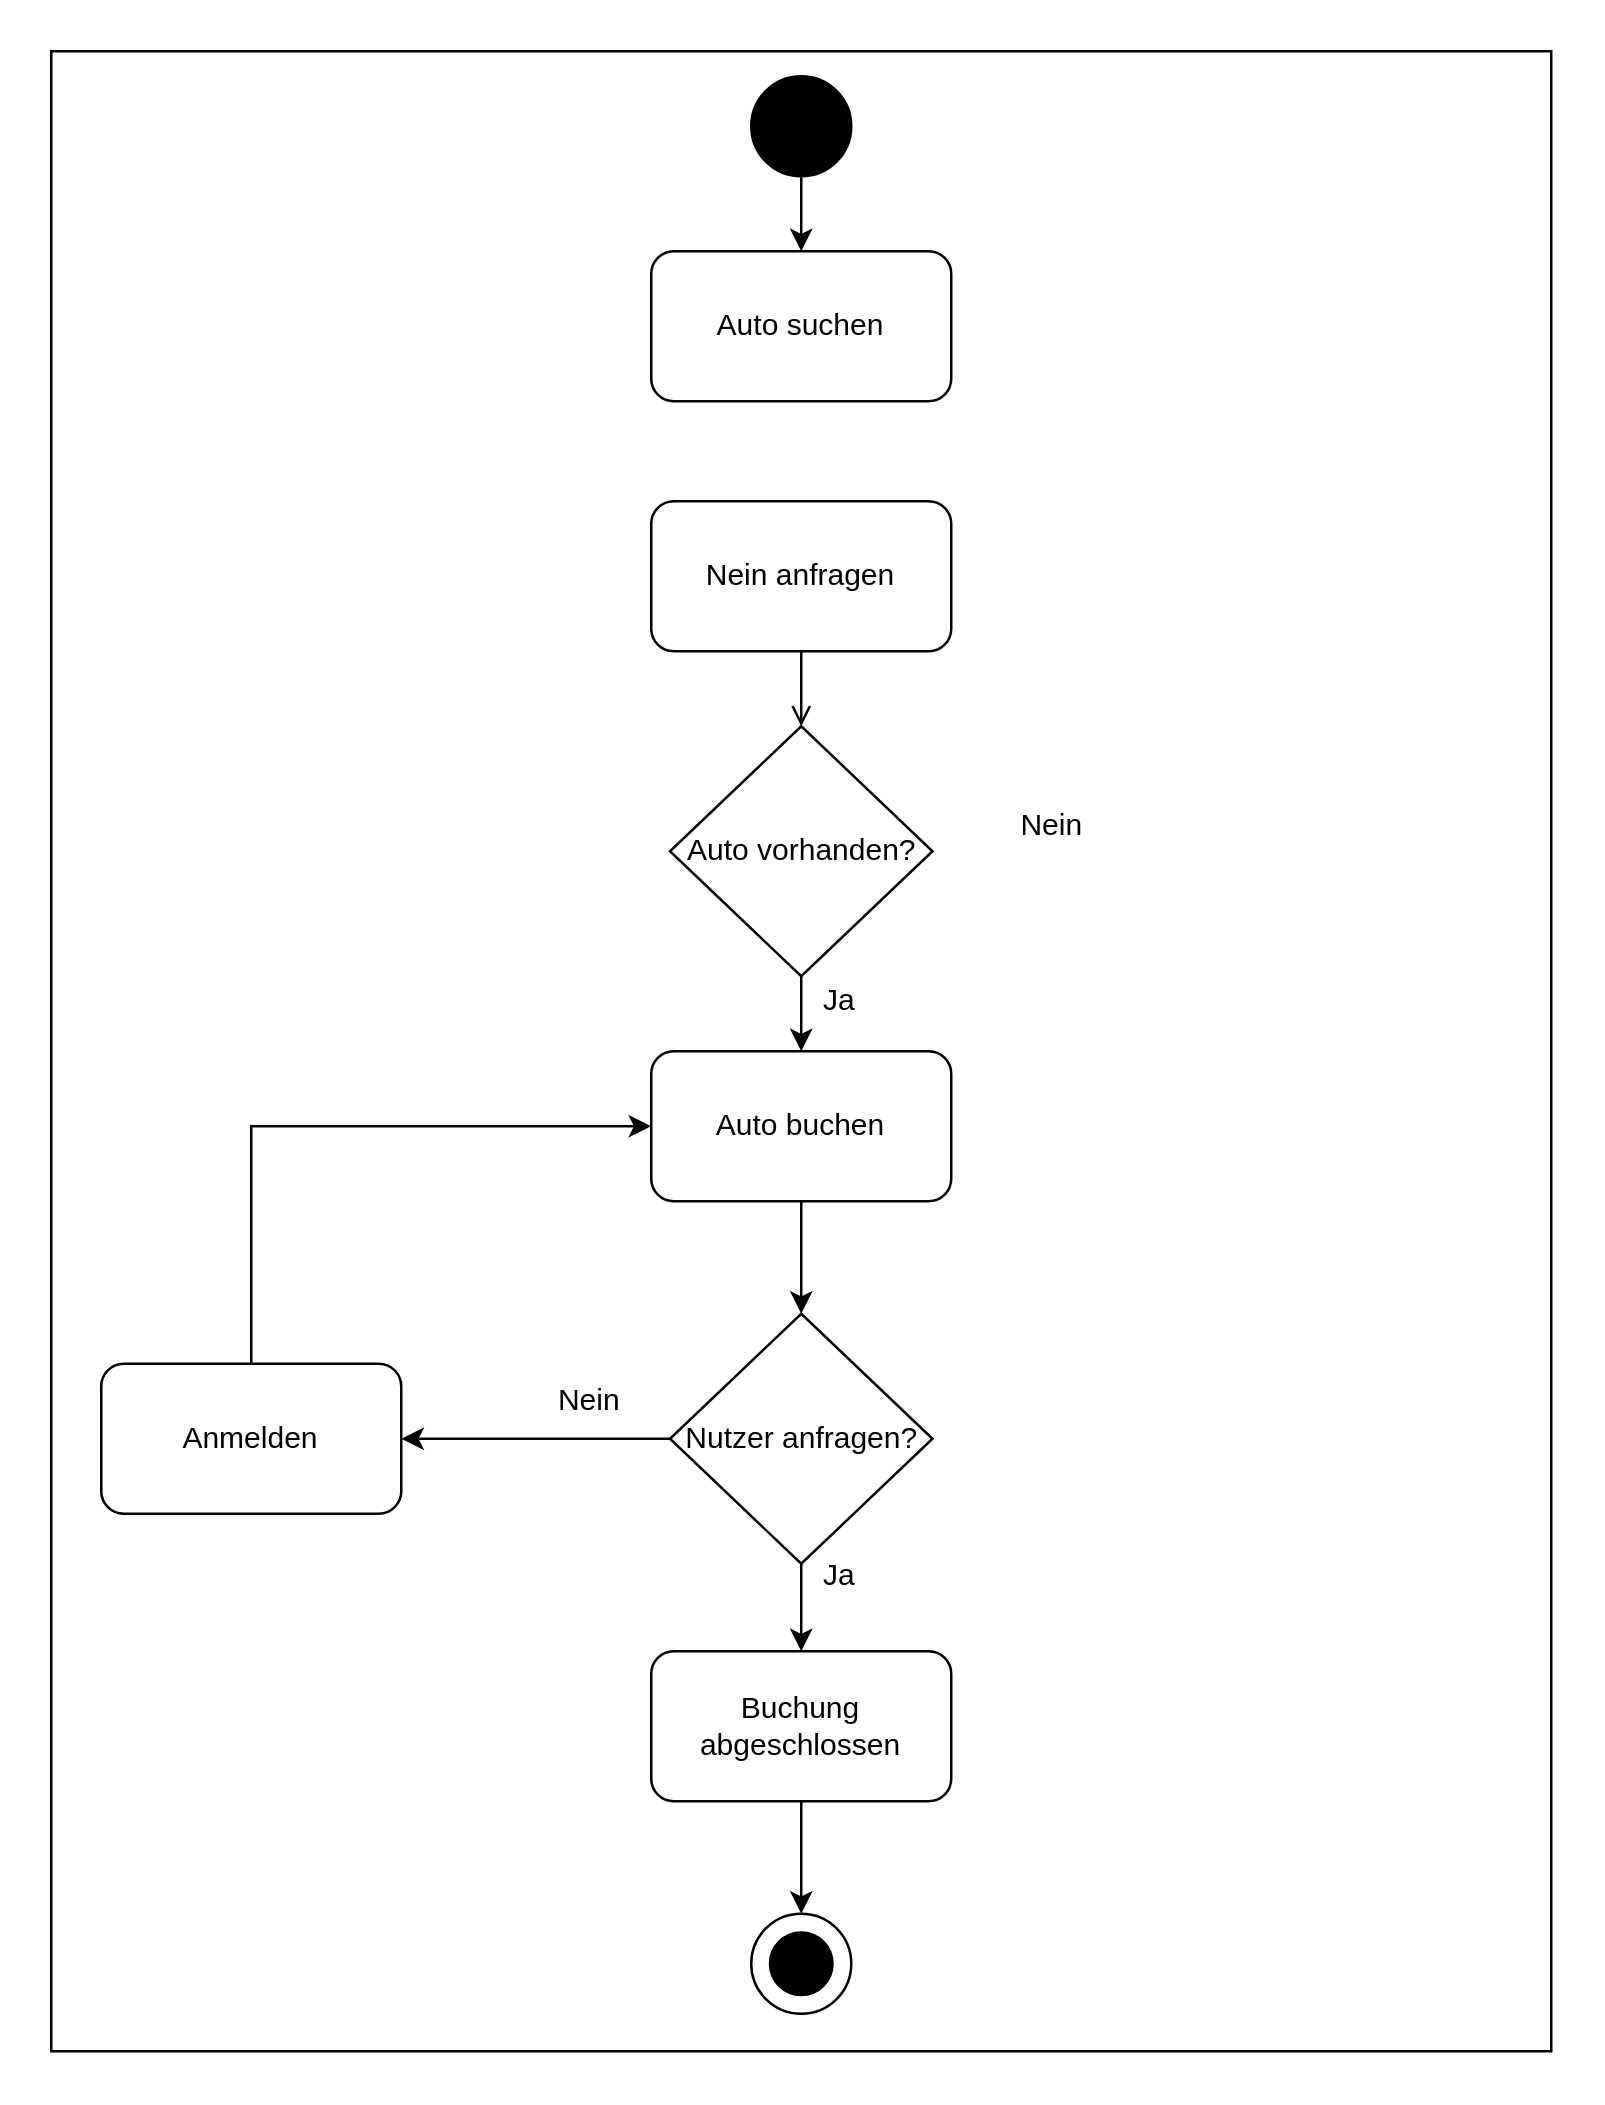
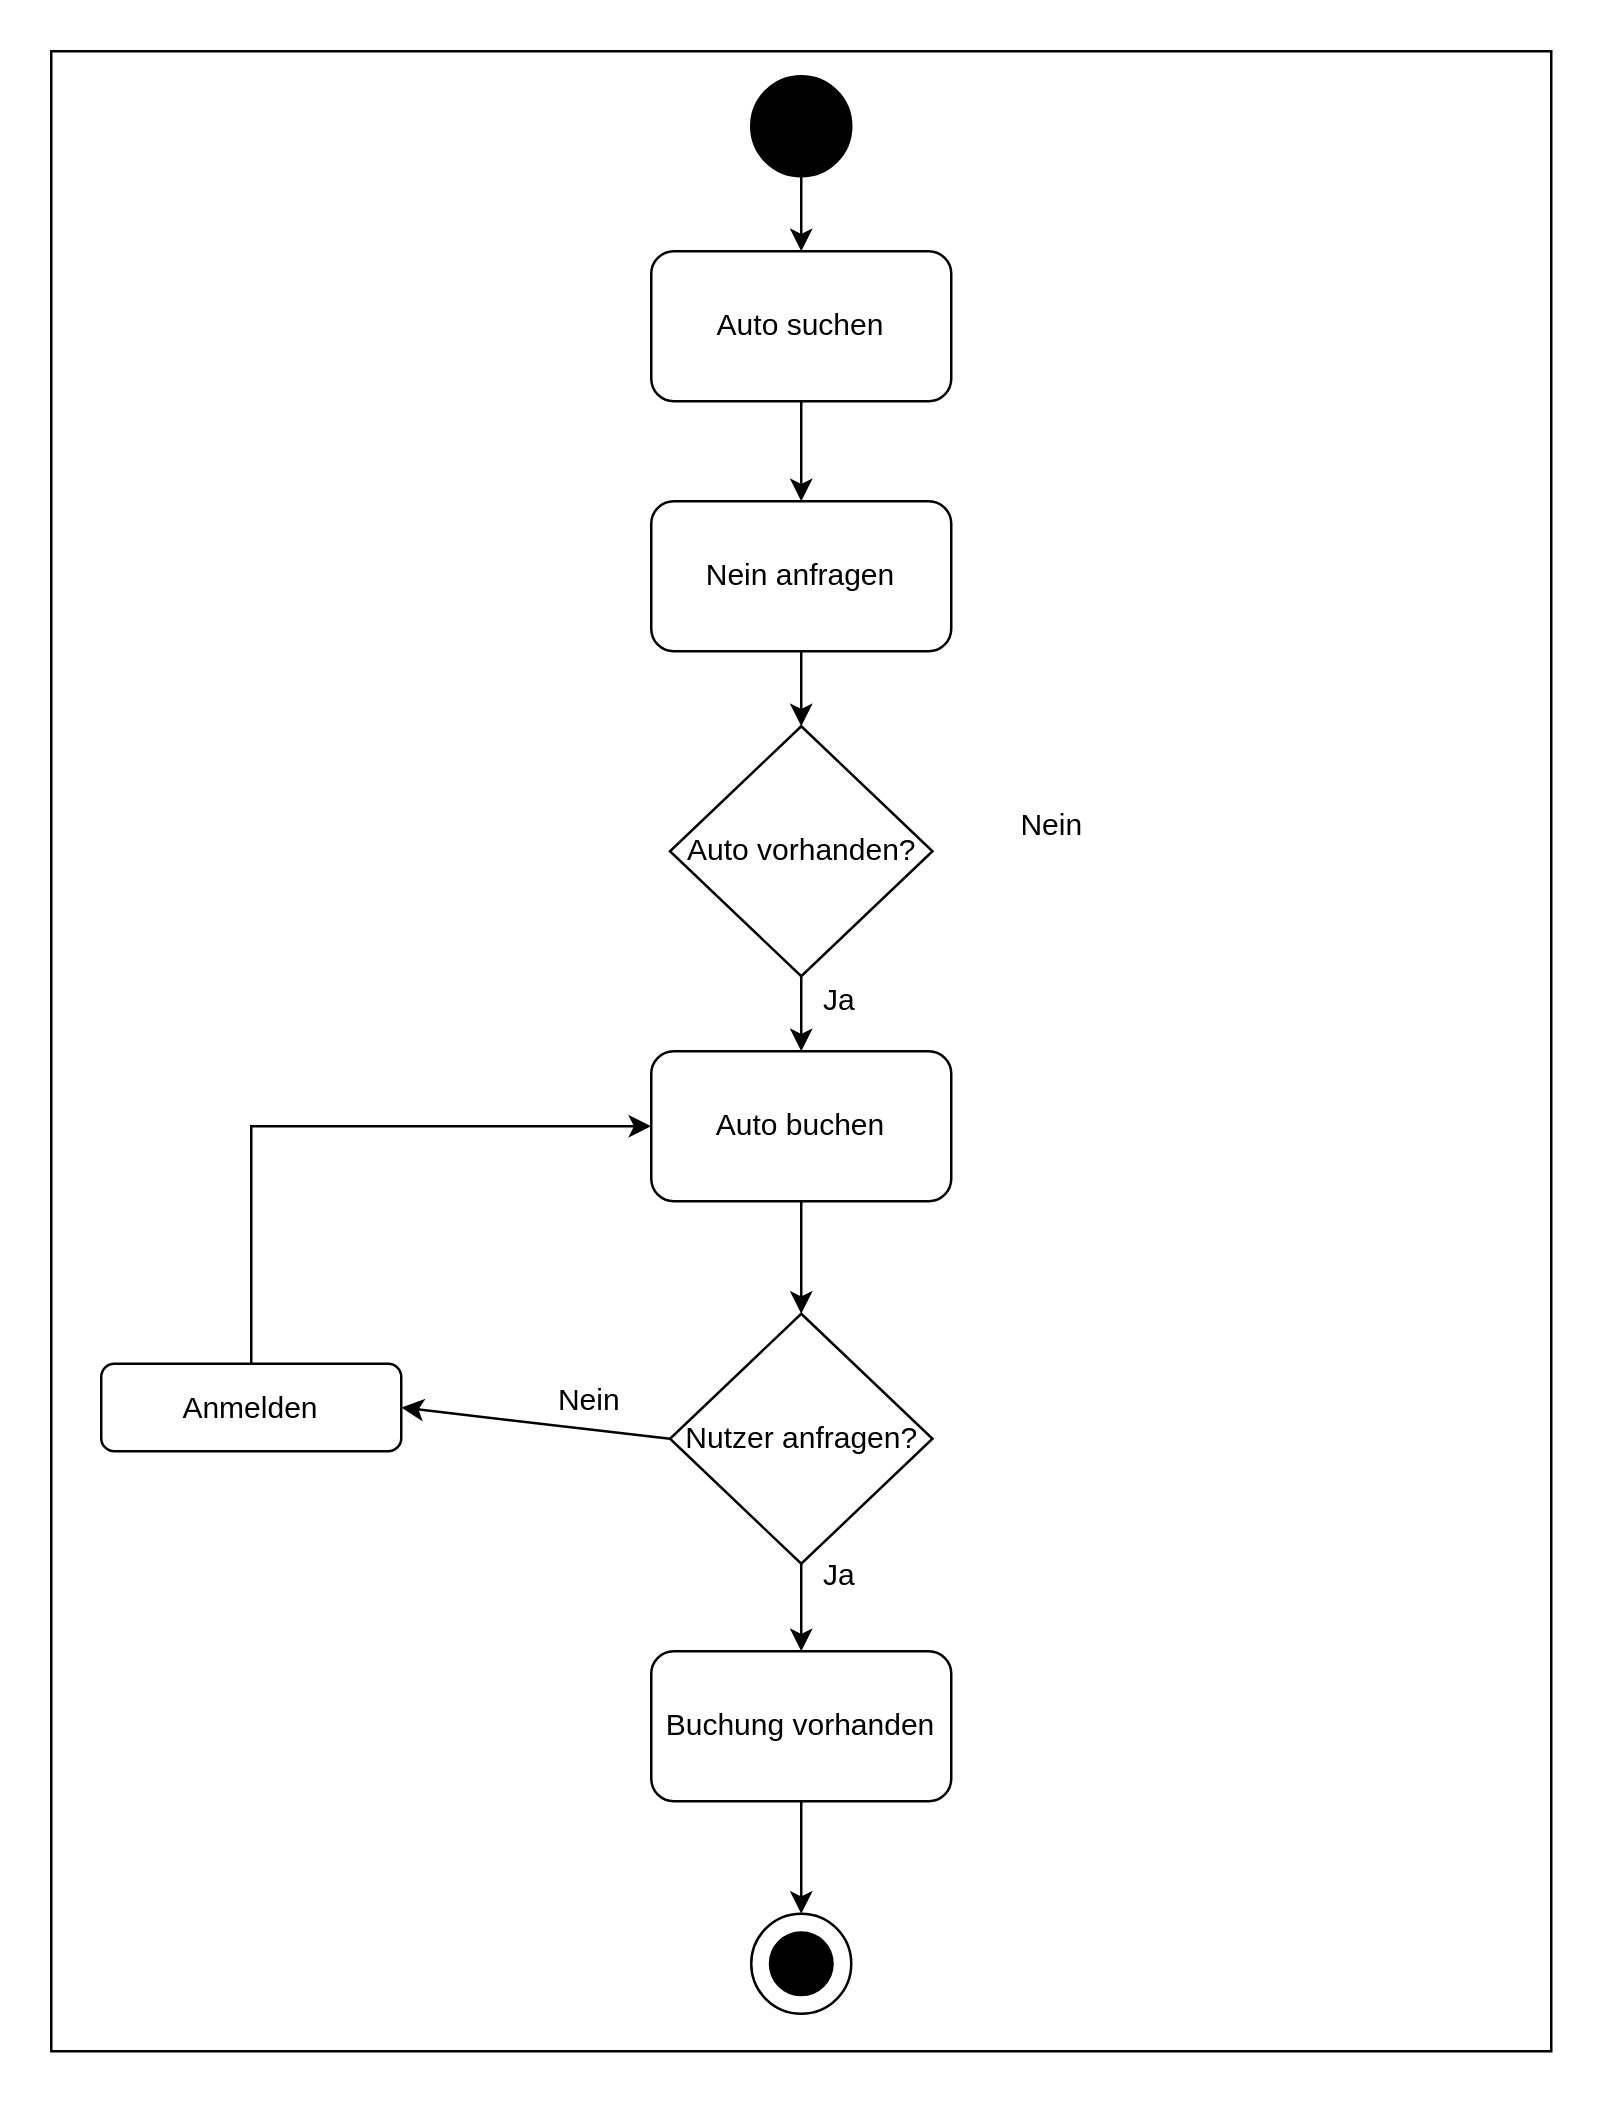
none -> (801, 443)
(801, 712) -> (801, 708)
(251, 1439) -> (251, 1408)
(801, 1726) -> (801, 1726)
